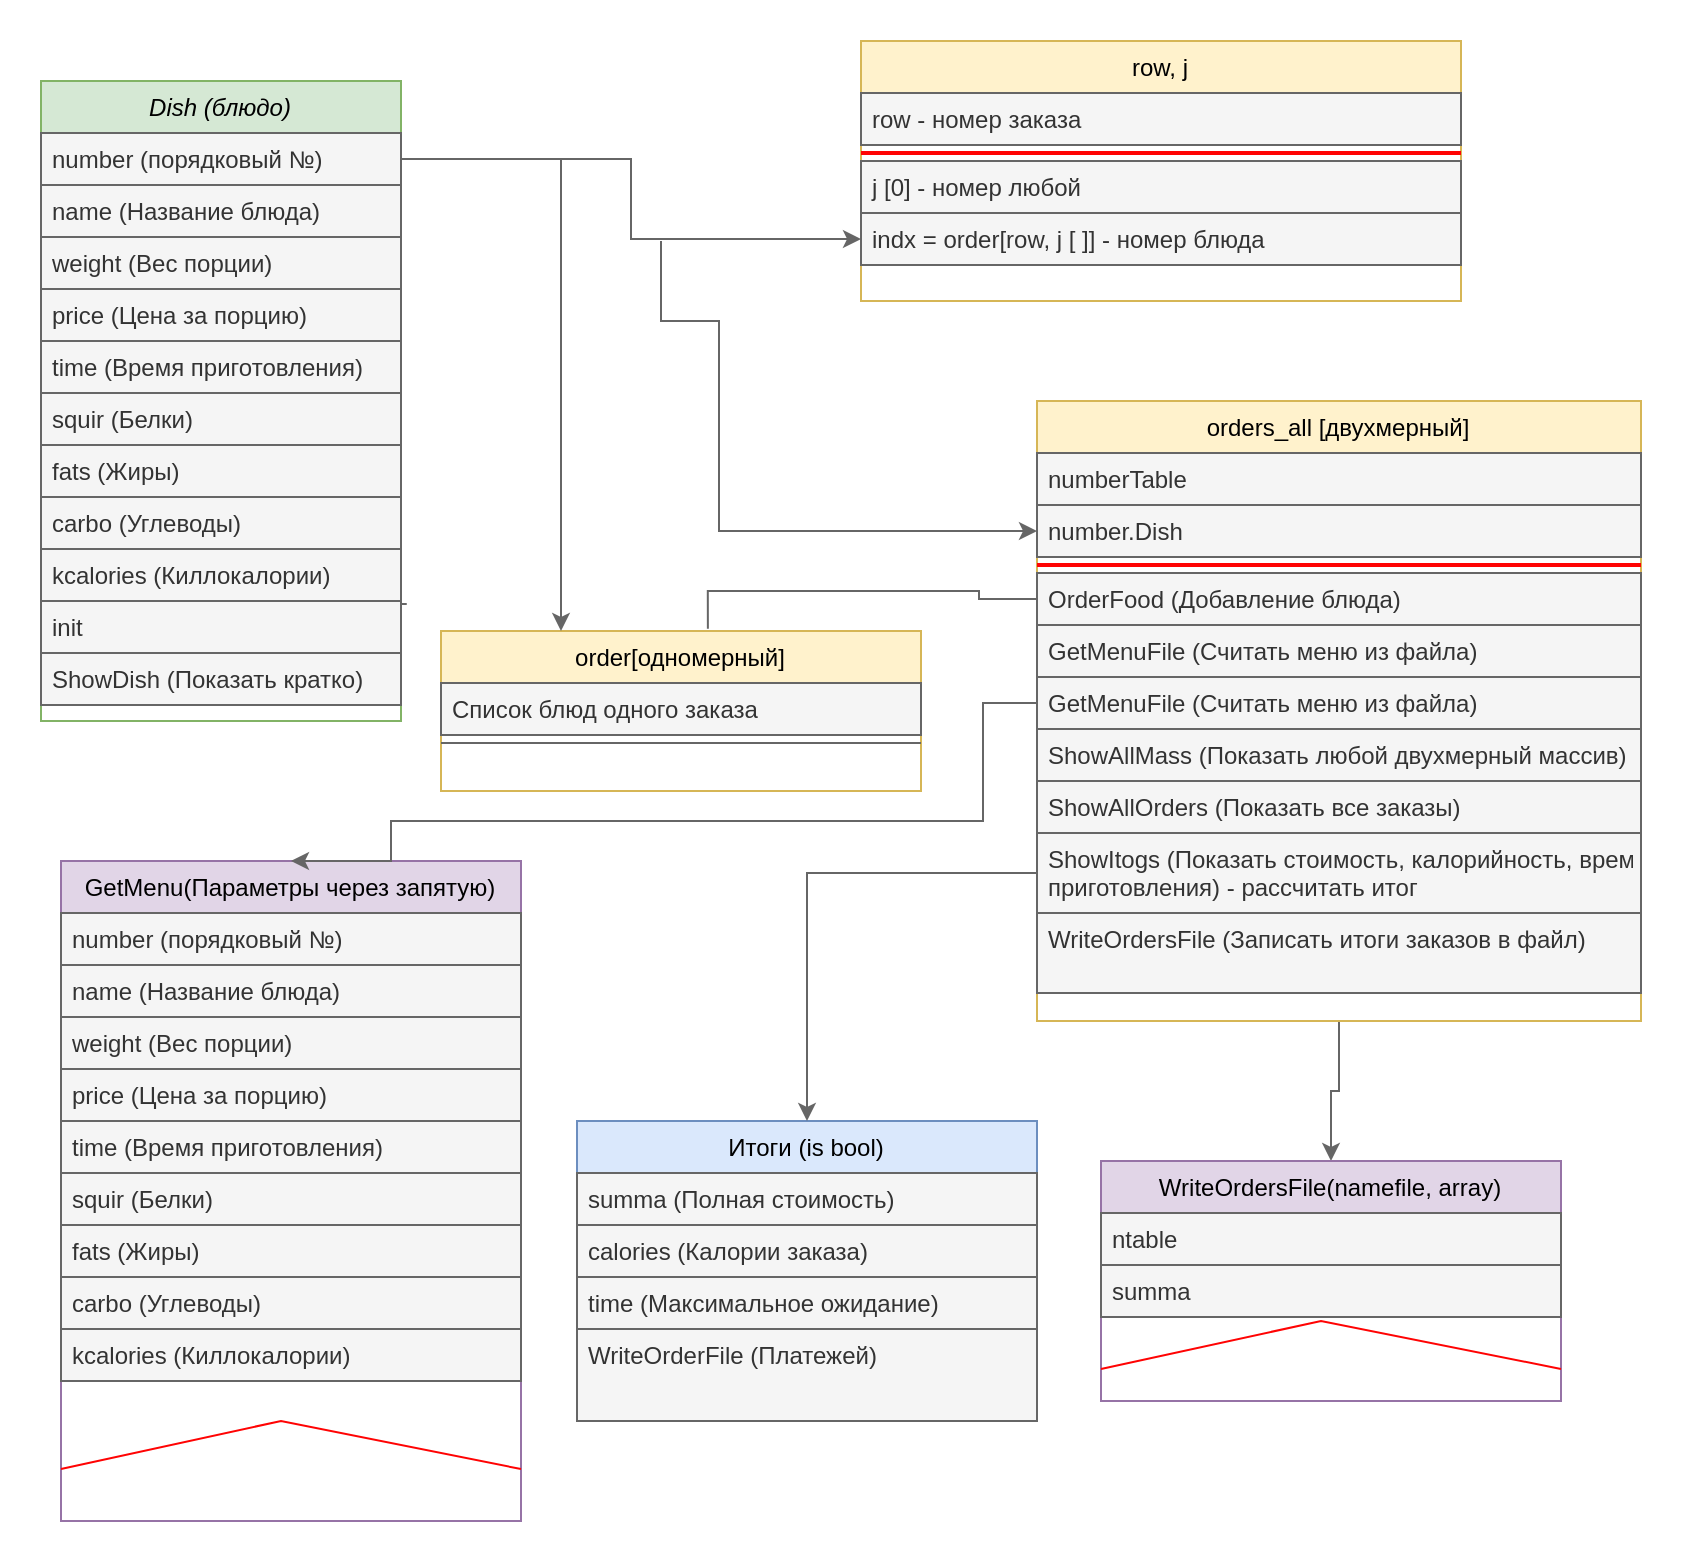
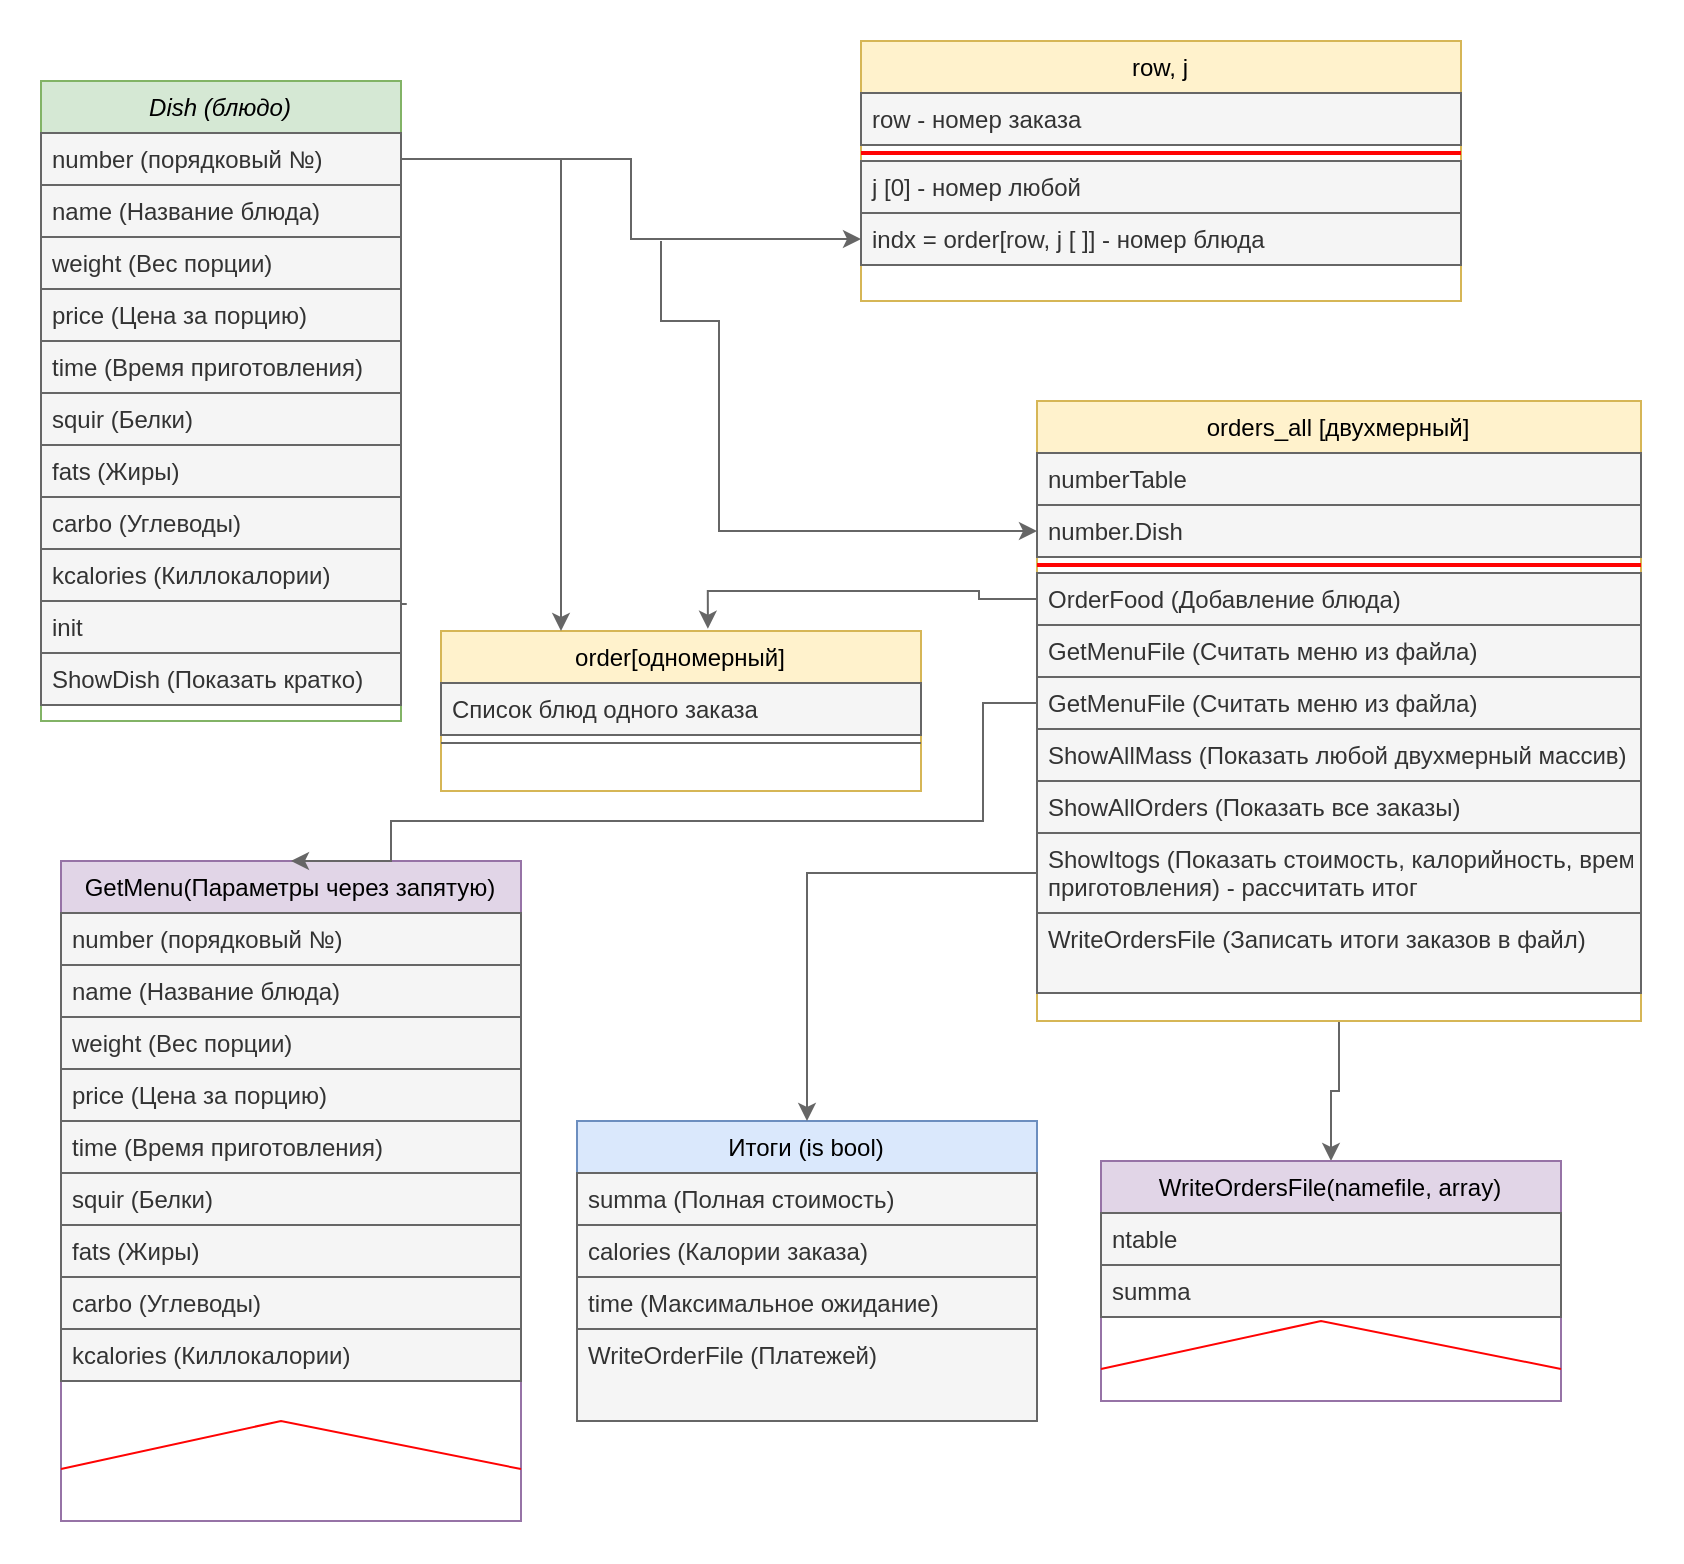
(708, 621) -> (708, 614)
